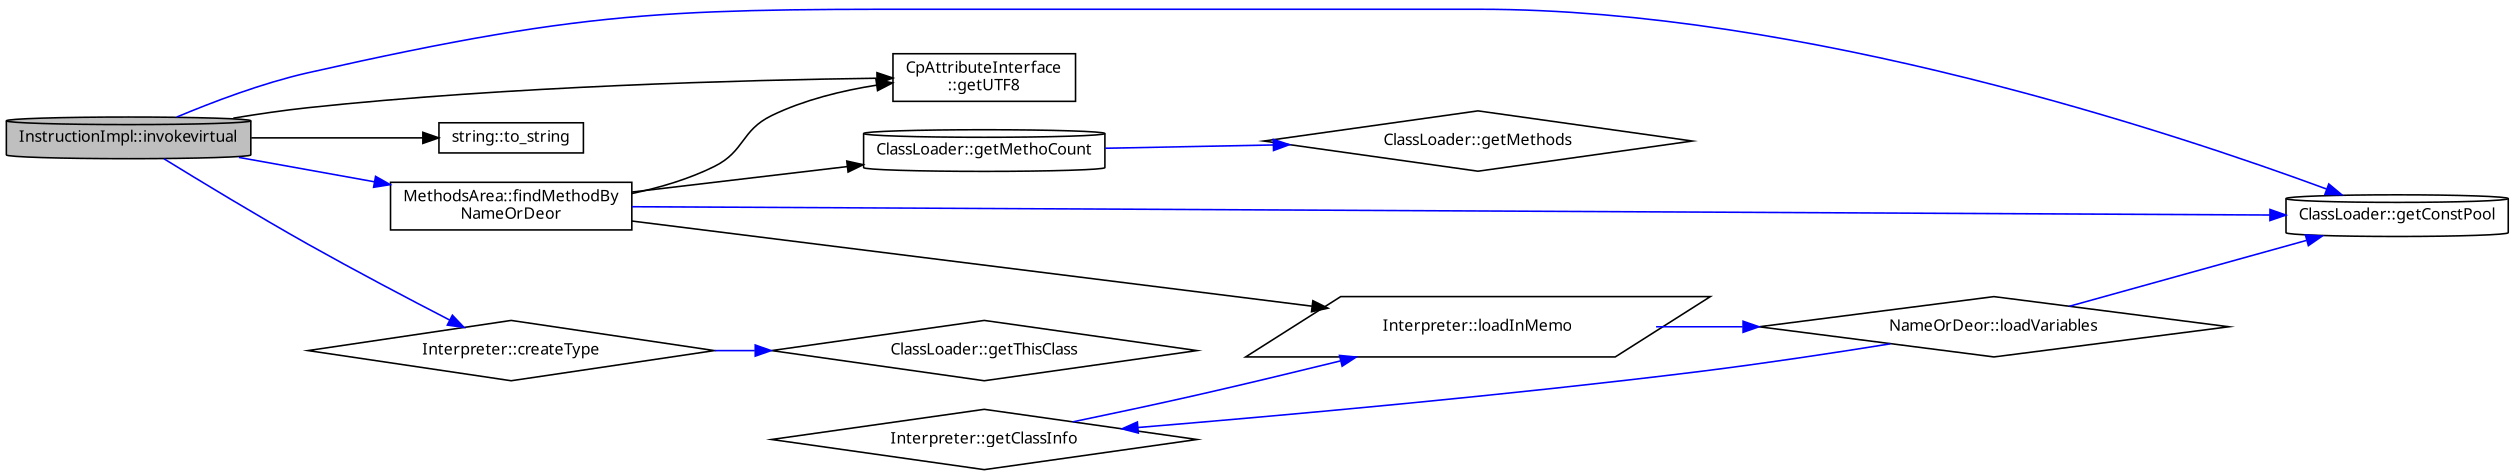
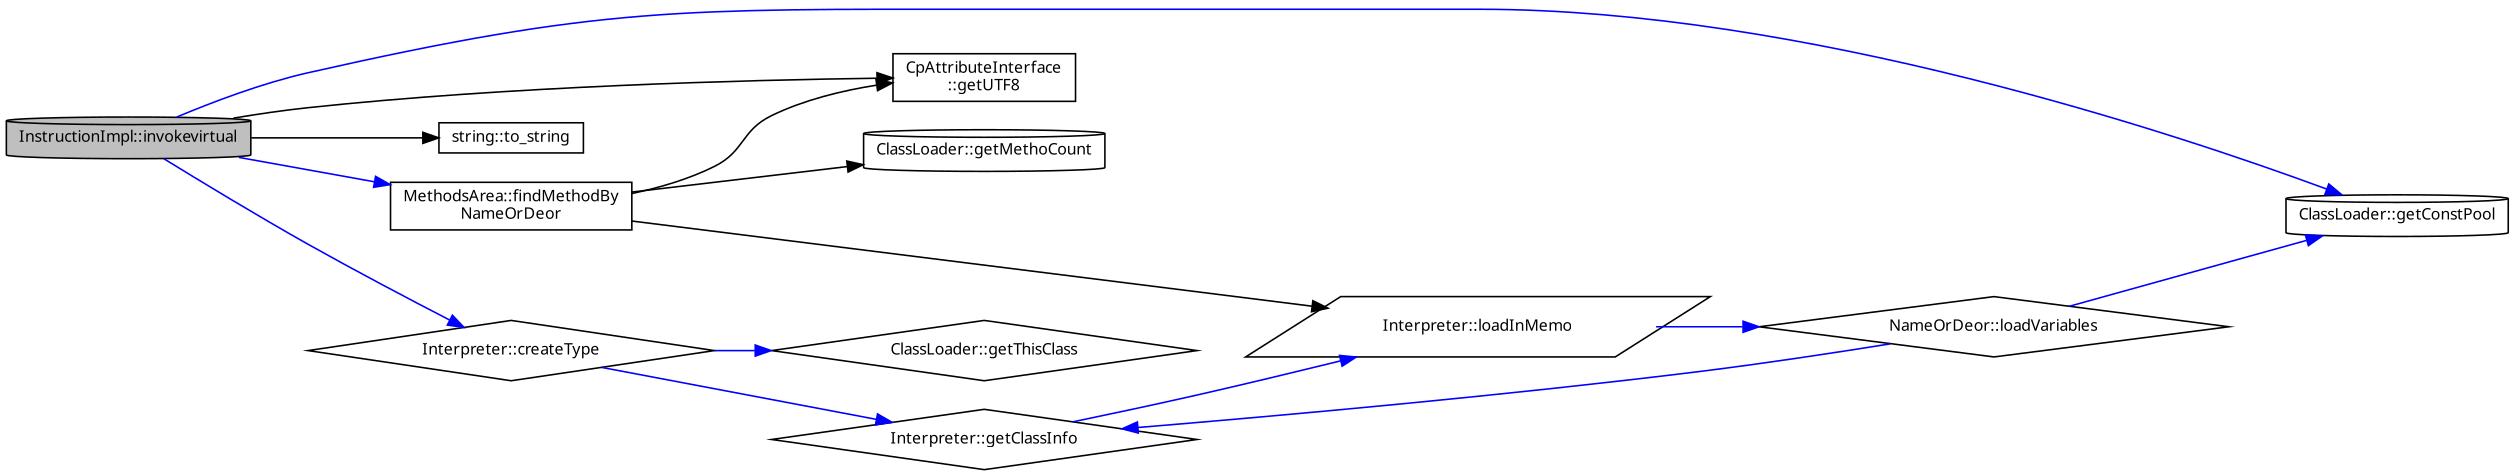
(1478, 141) -> none
(1451, 211) -> none
none -> (739, 393)
